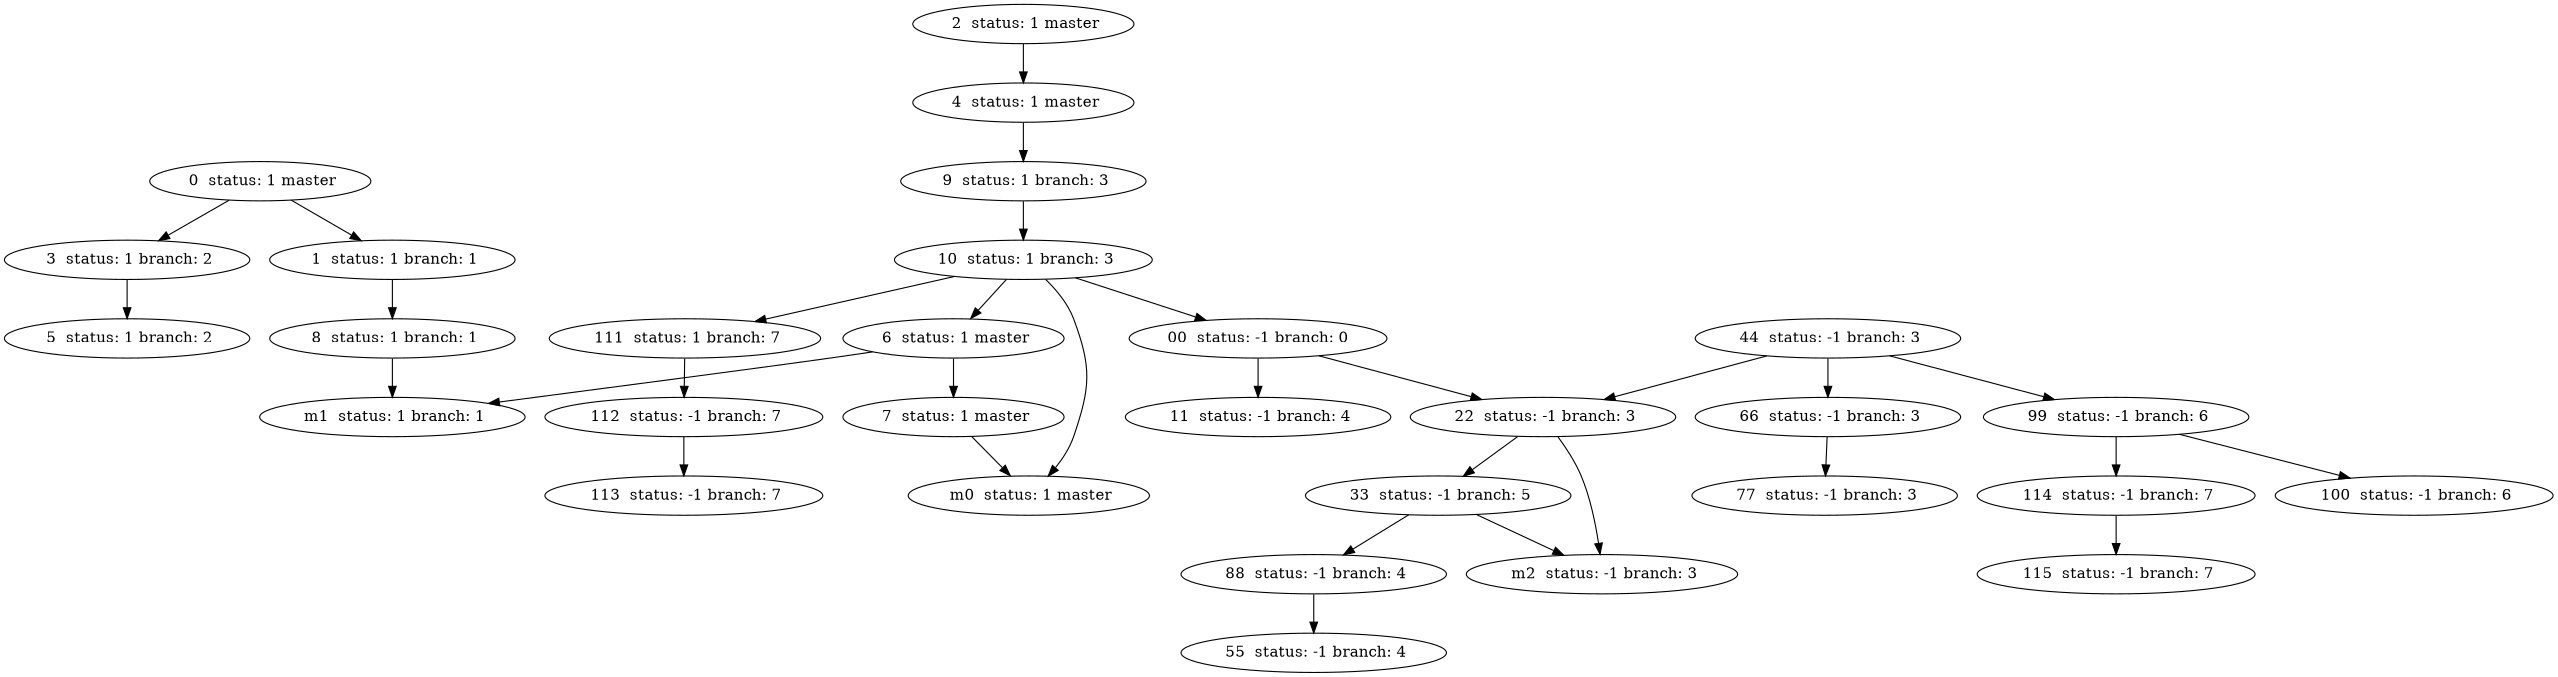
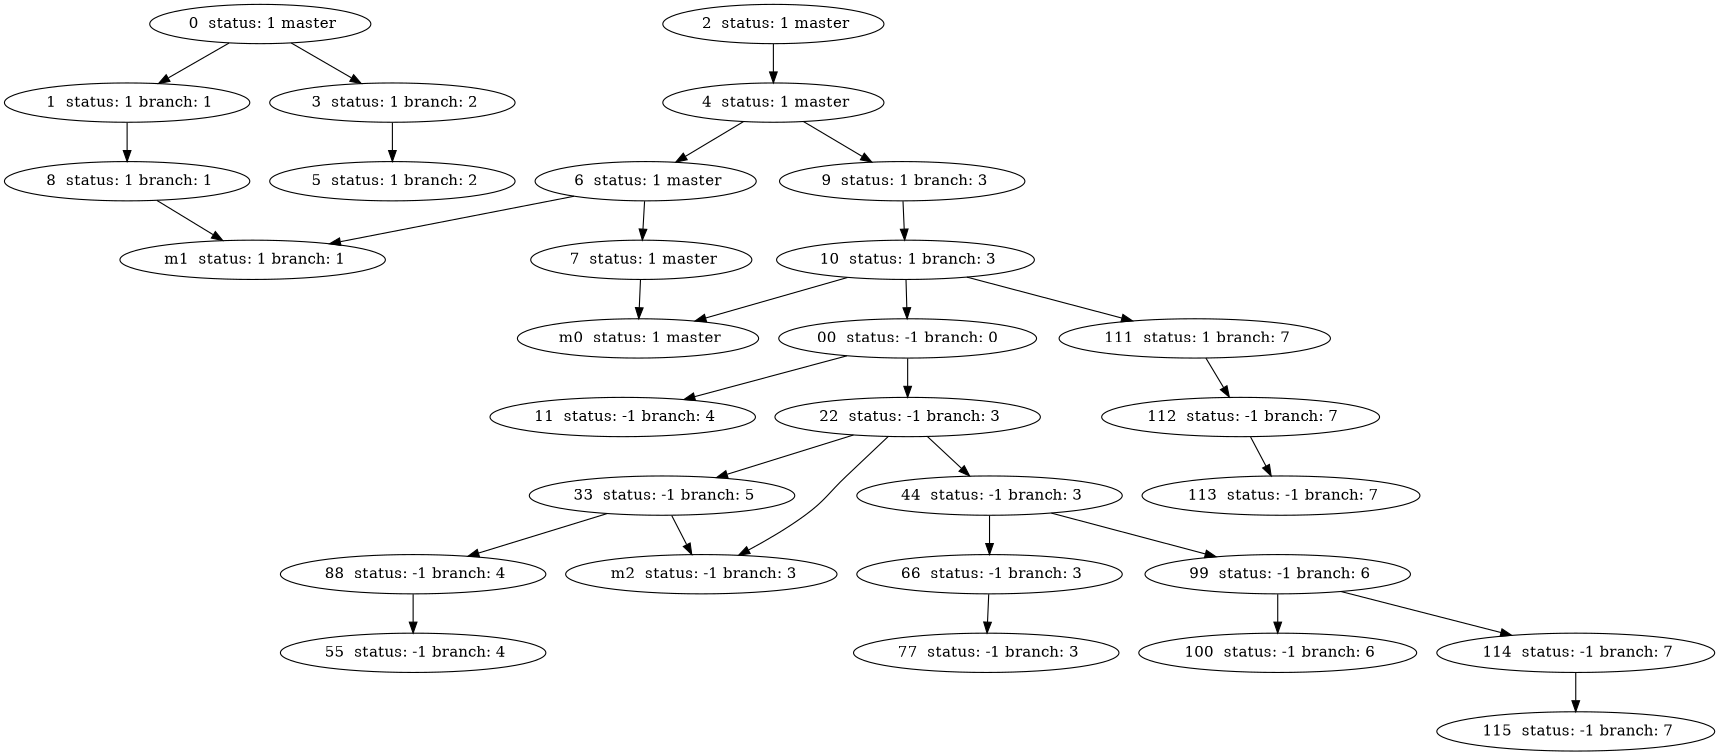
(992, 295) -> (714, 139)
(1691, 376) -> (944, 452)
